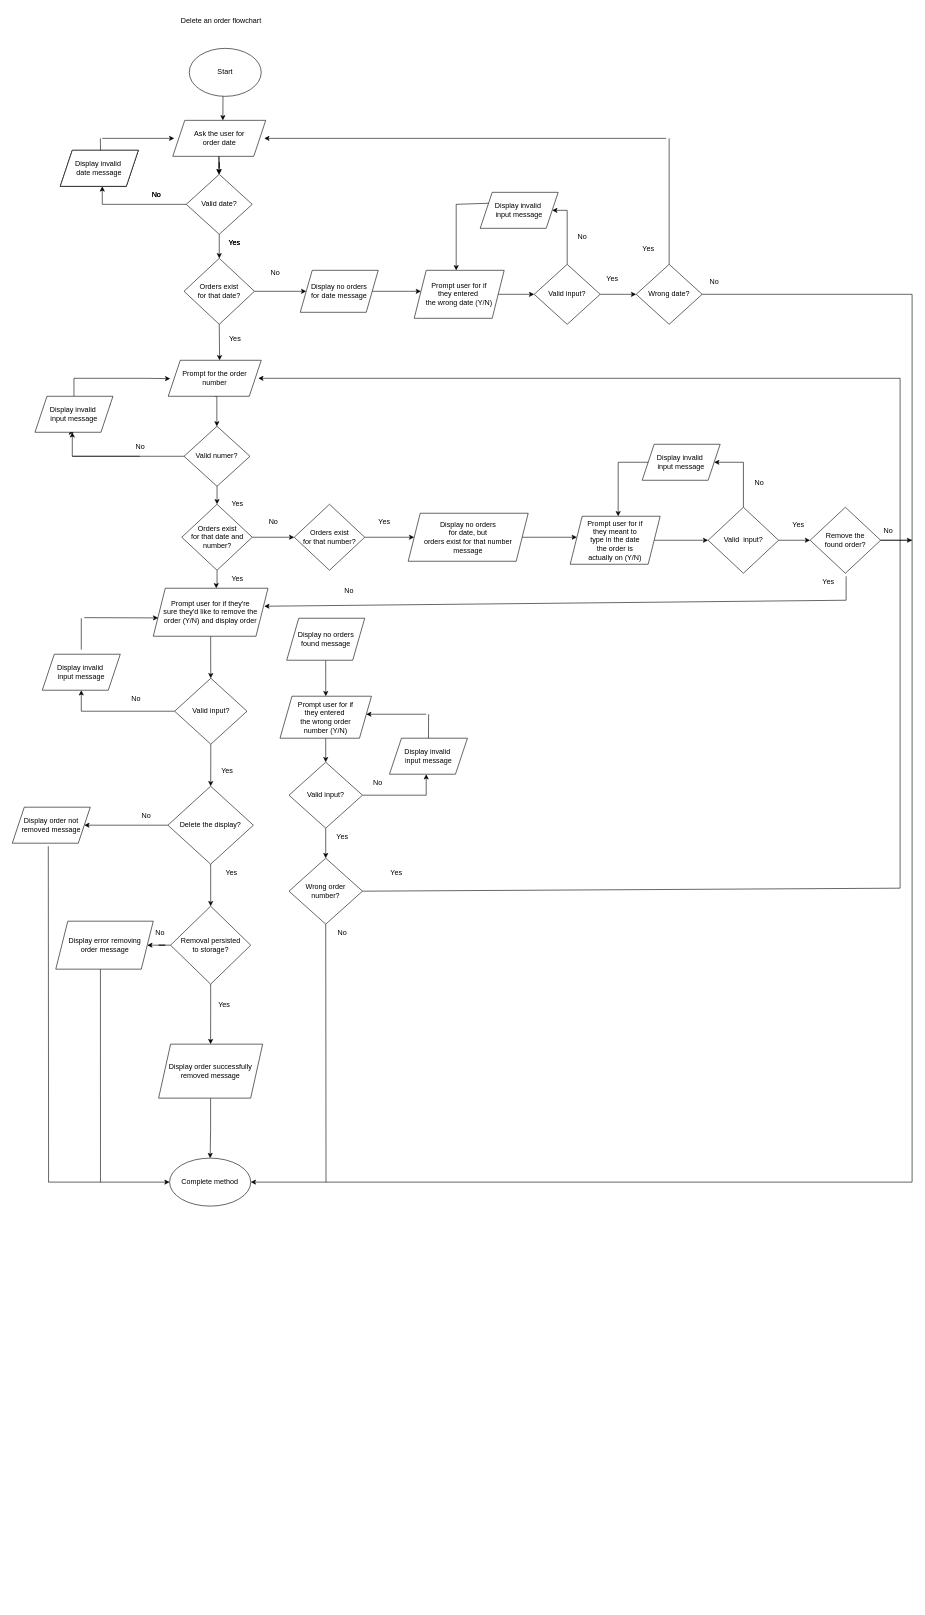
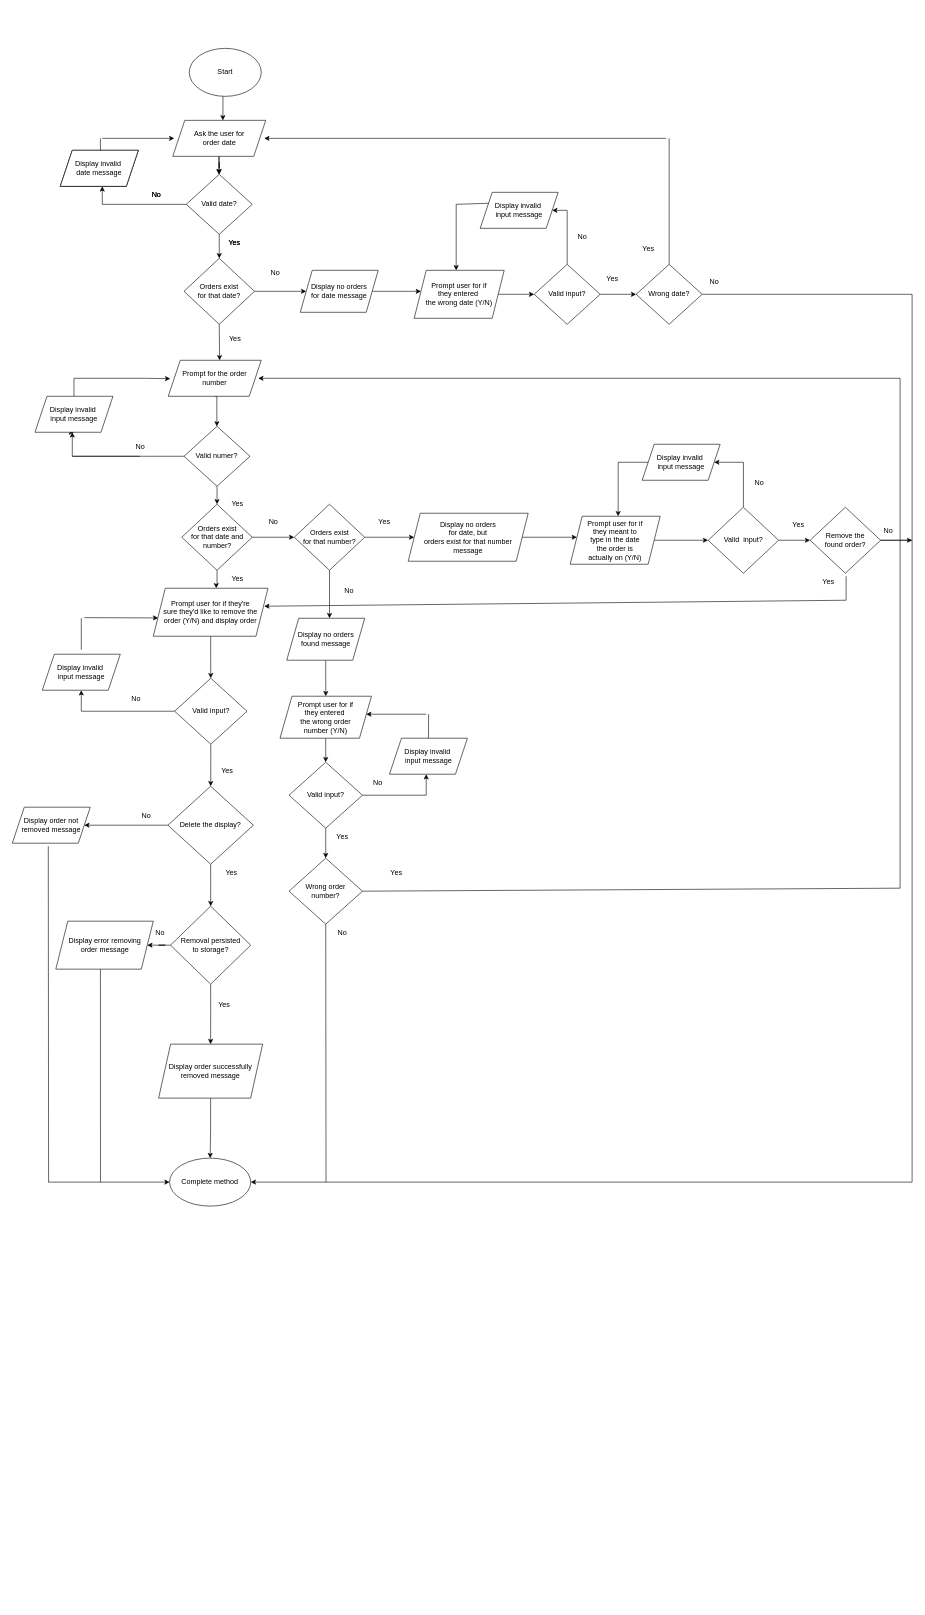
(221, 21) -> none
none -> (330, 592)
